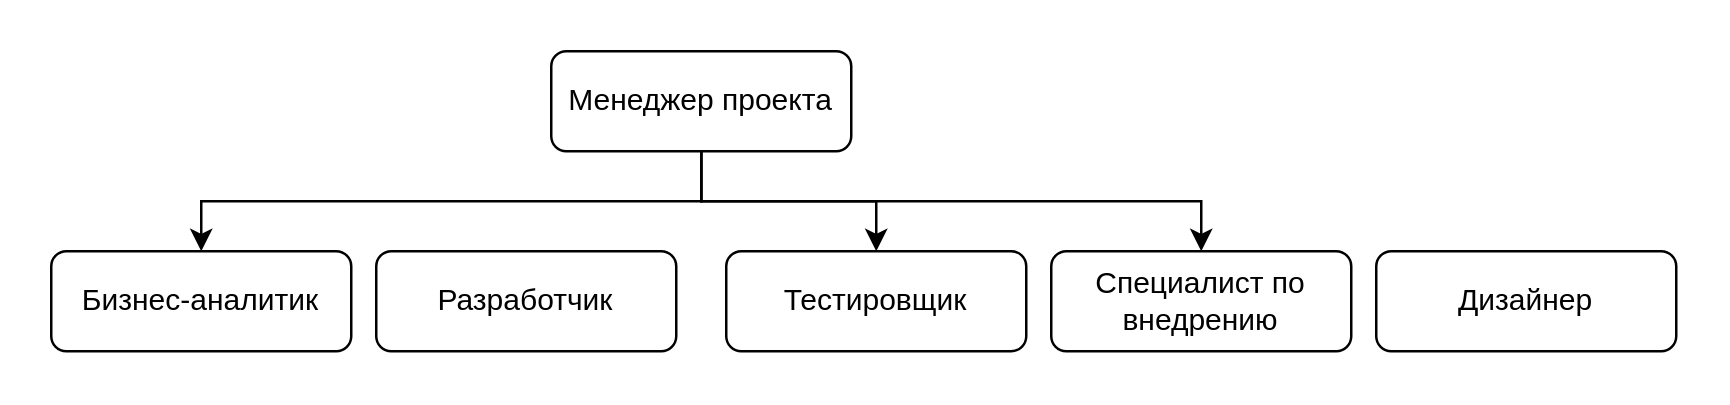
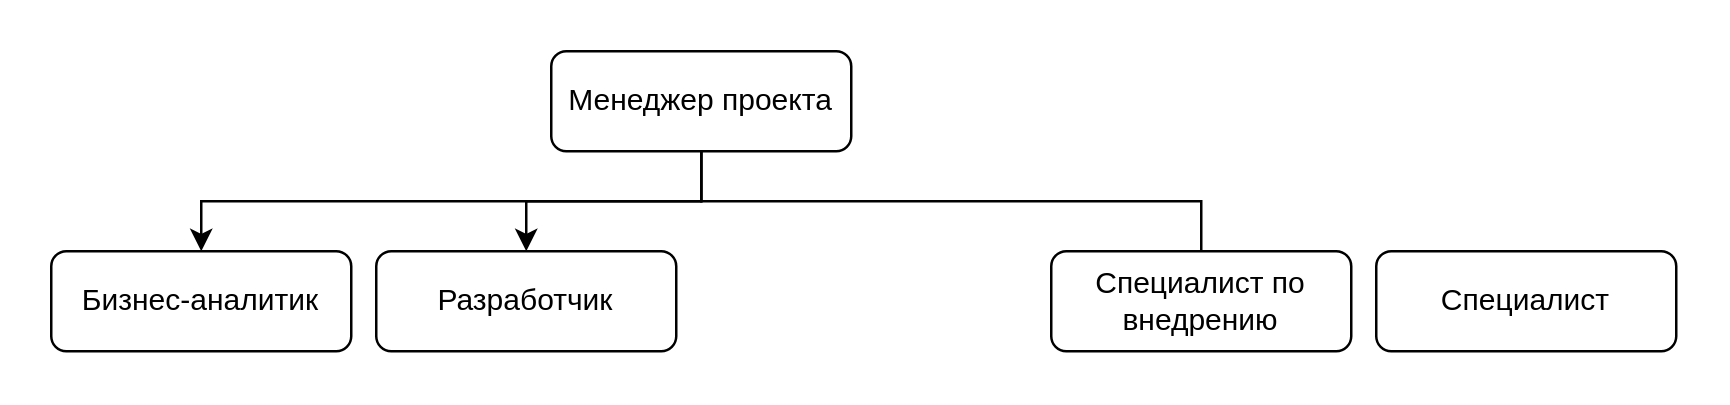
none -> (526, 220)
(876, 220) -> none
(1201, 233) -> (1201, 240)
(876, 301) -> none
(1526, 301) -> (1526, 301)
